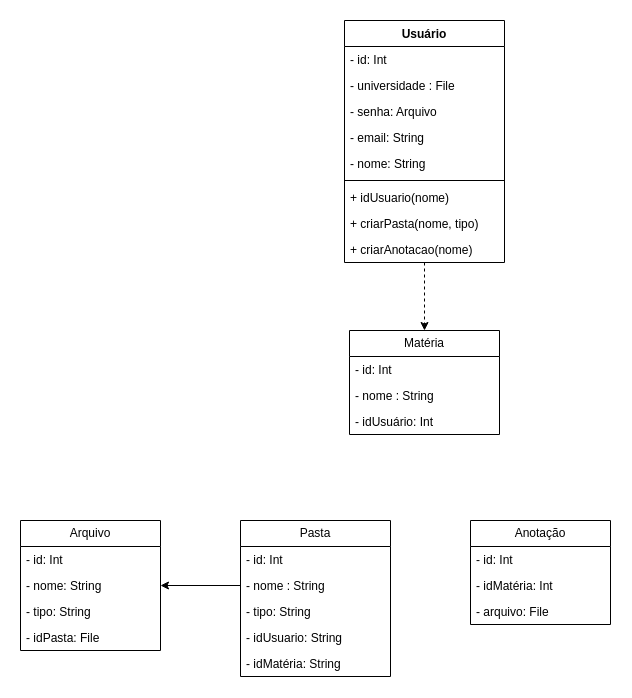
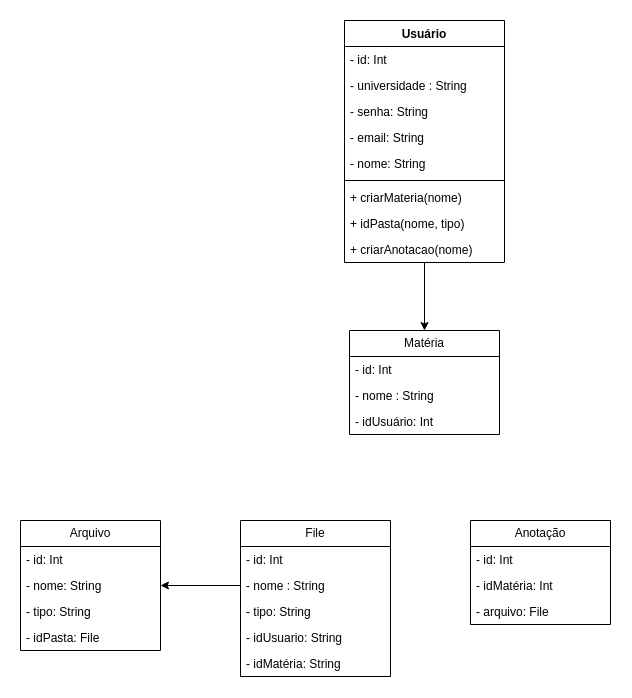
(409, 87) -> (417, 87)
(398, 113) -> (395, 113)
(403, 199) -> (413, 199)
(423, 225) -> (413, 225)
(425, 294) -> (425, 294)
(316, 534) -> (316, 534)
